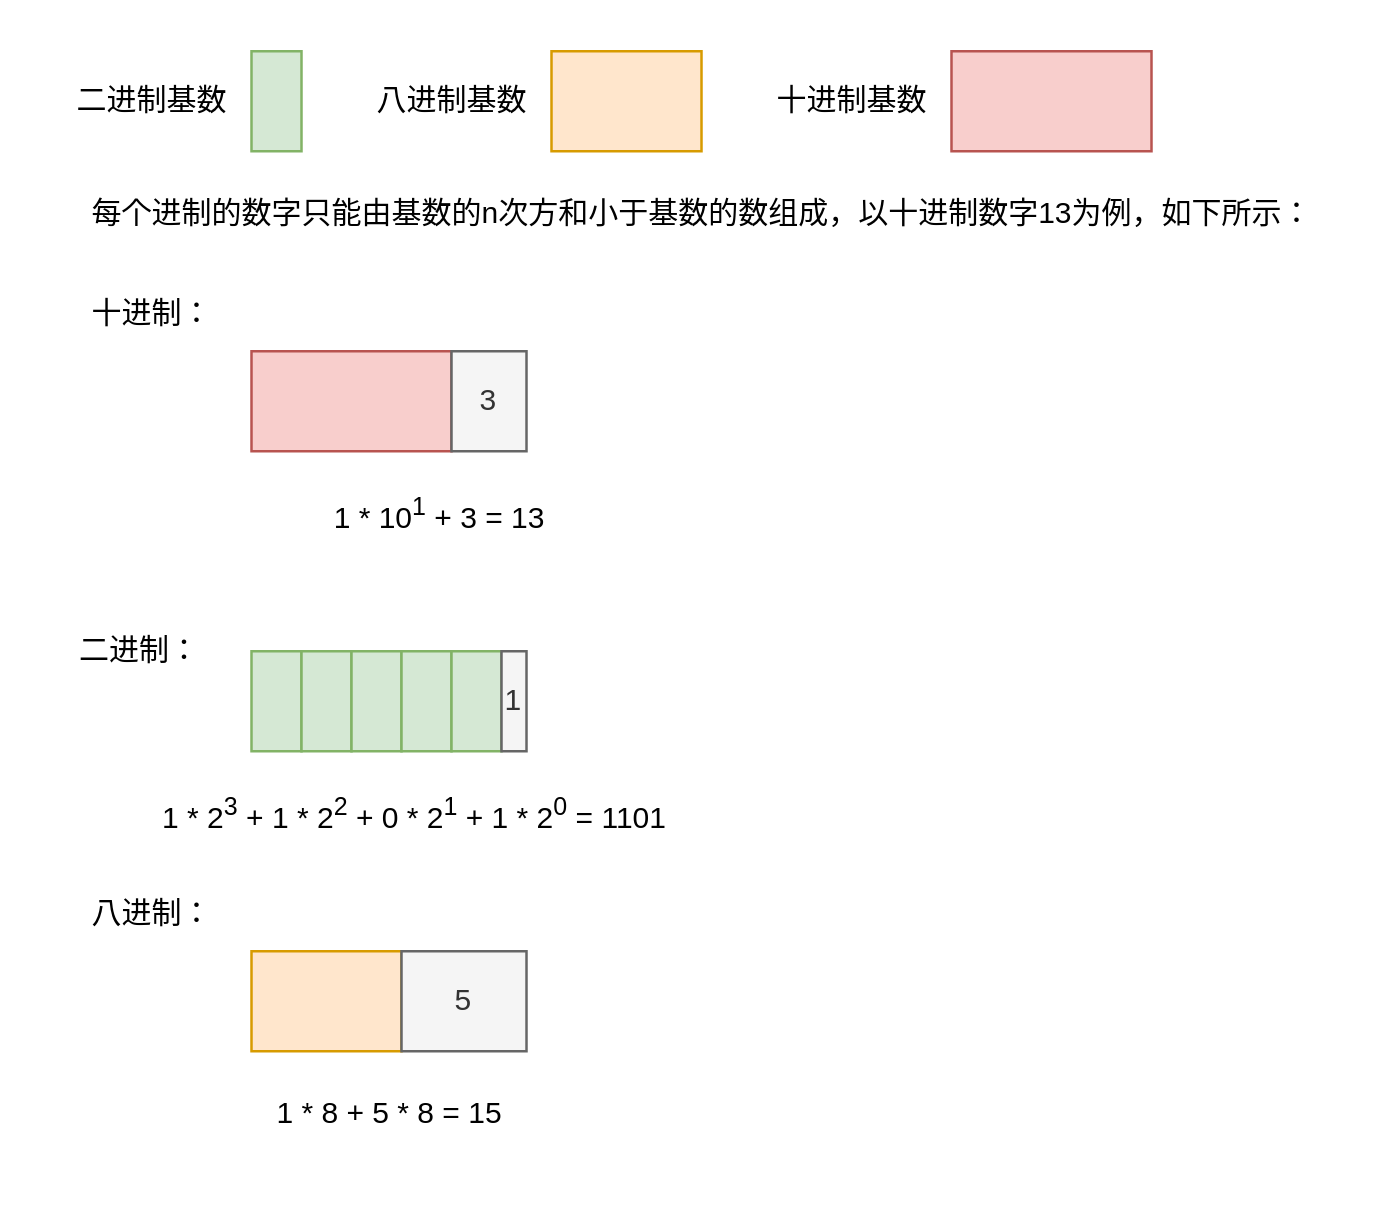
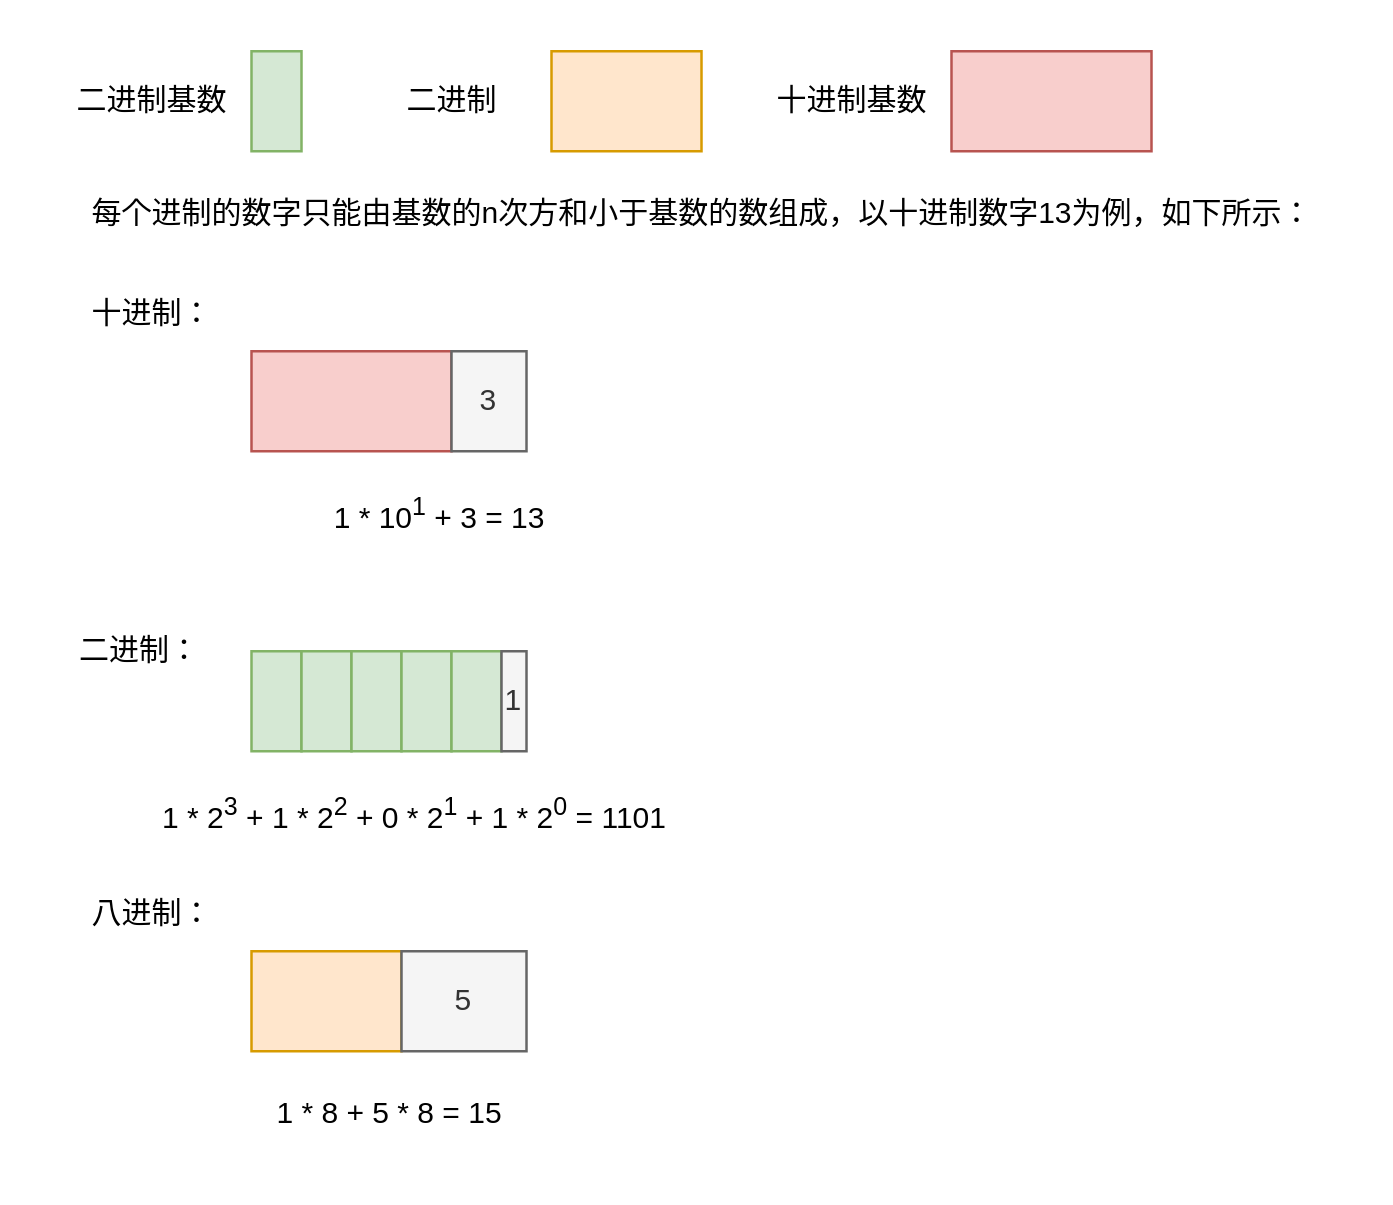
(453, 101) -> (453, 101)
